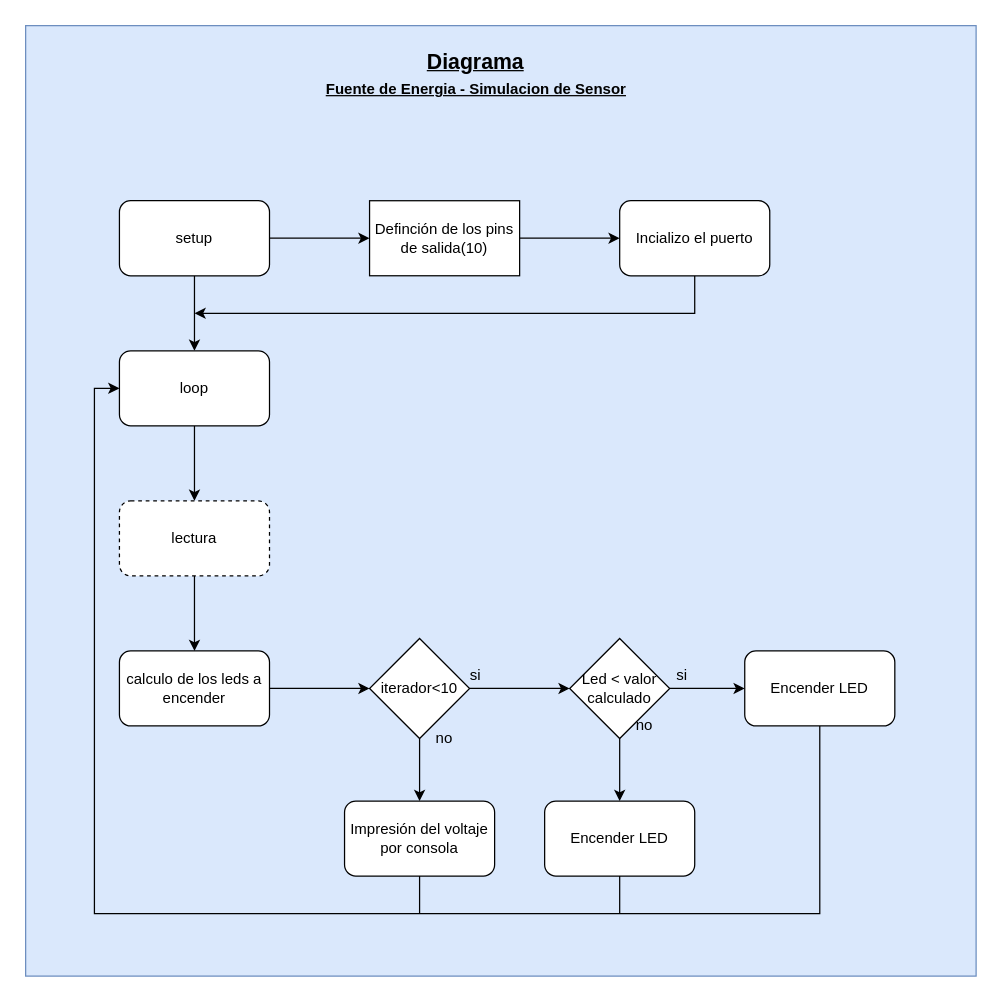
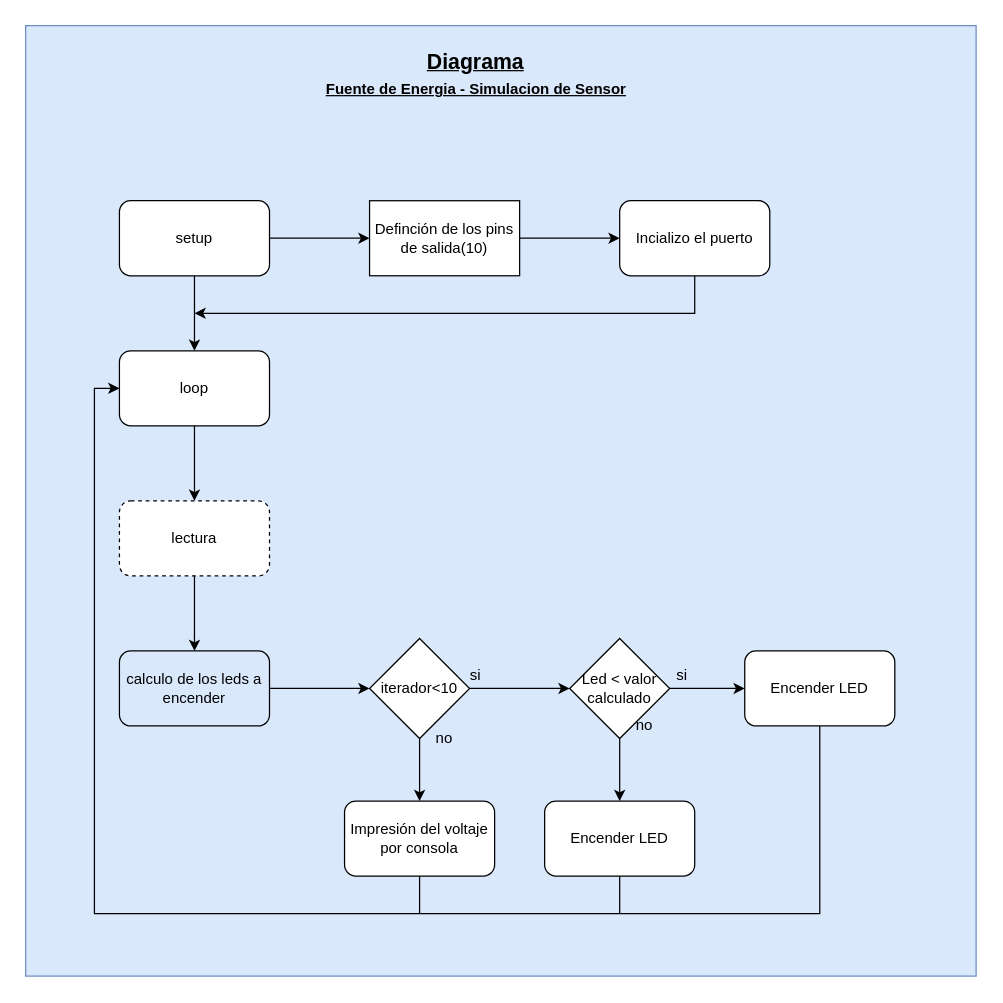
(194, 688) -> (194, 688)
